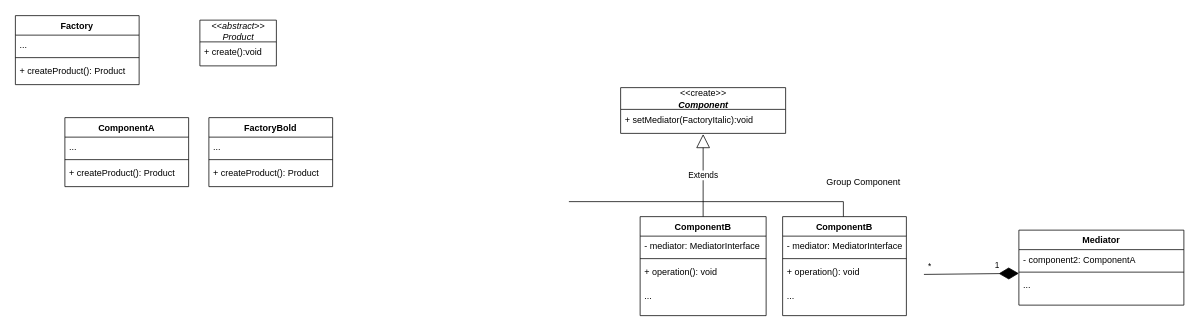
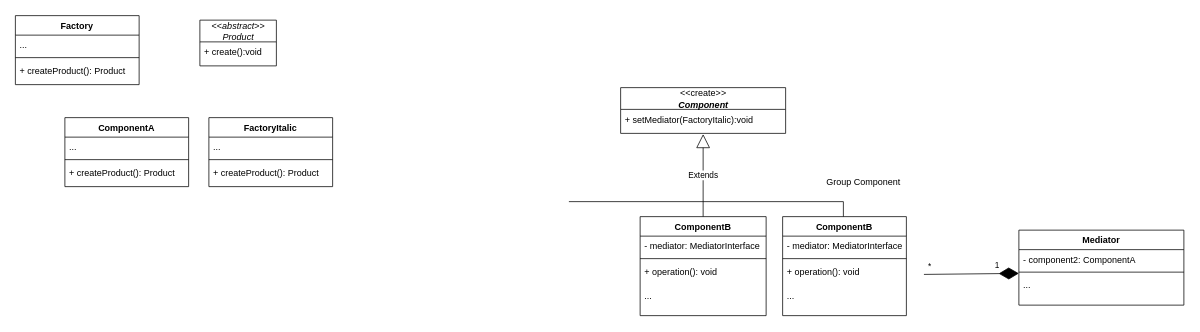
(270, 128) -> (270, 128)
